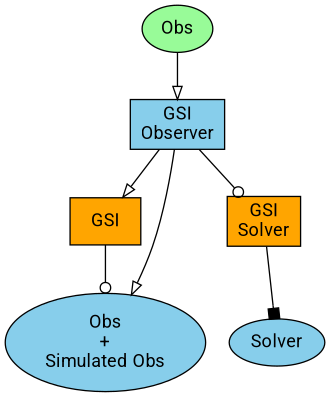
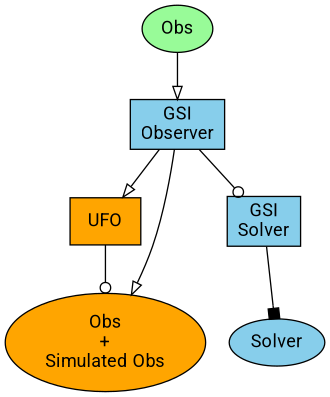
(105, 221) -> (105, 221)
(264, 221) -> (264, 221)
(105, 342) -> (105, 342)
